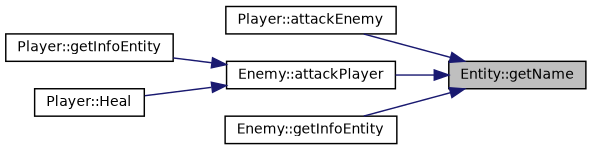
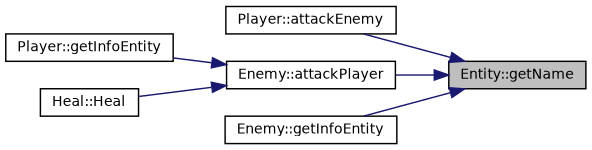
(89, 102) -> (89, 102)
